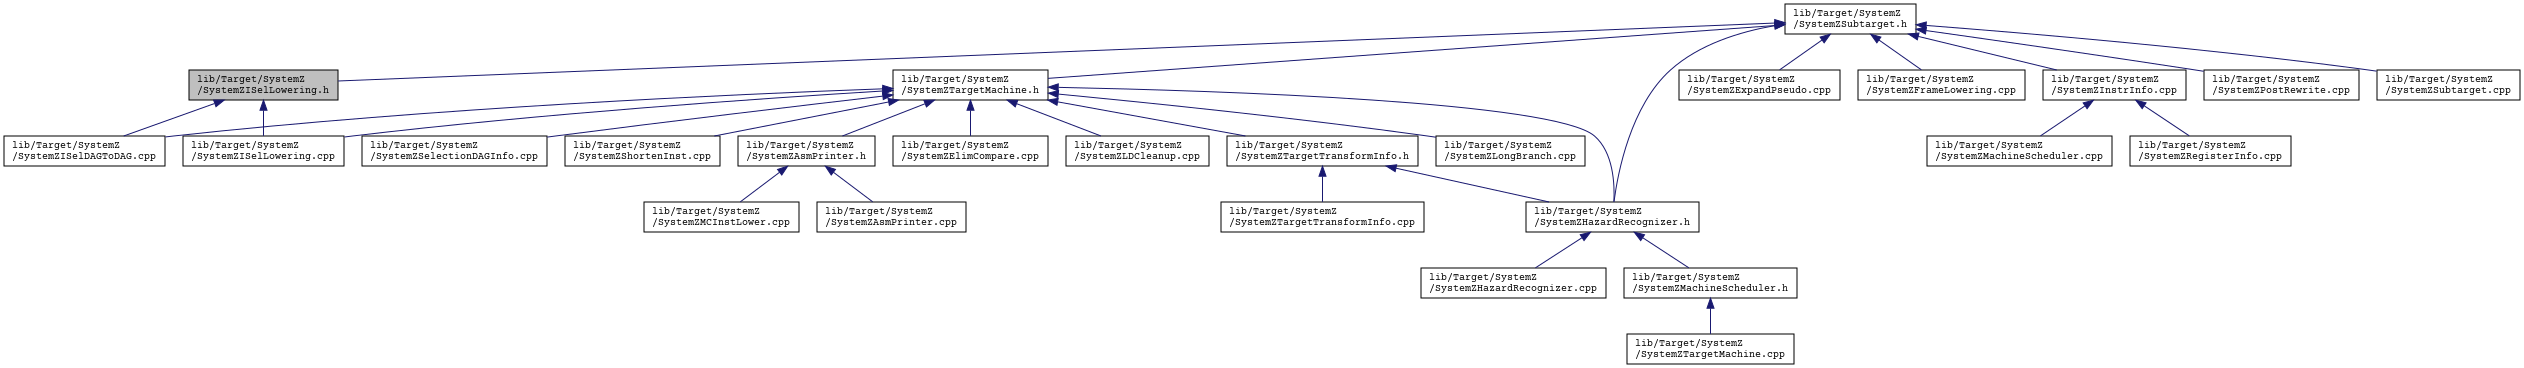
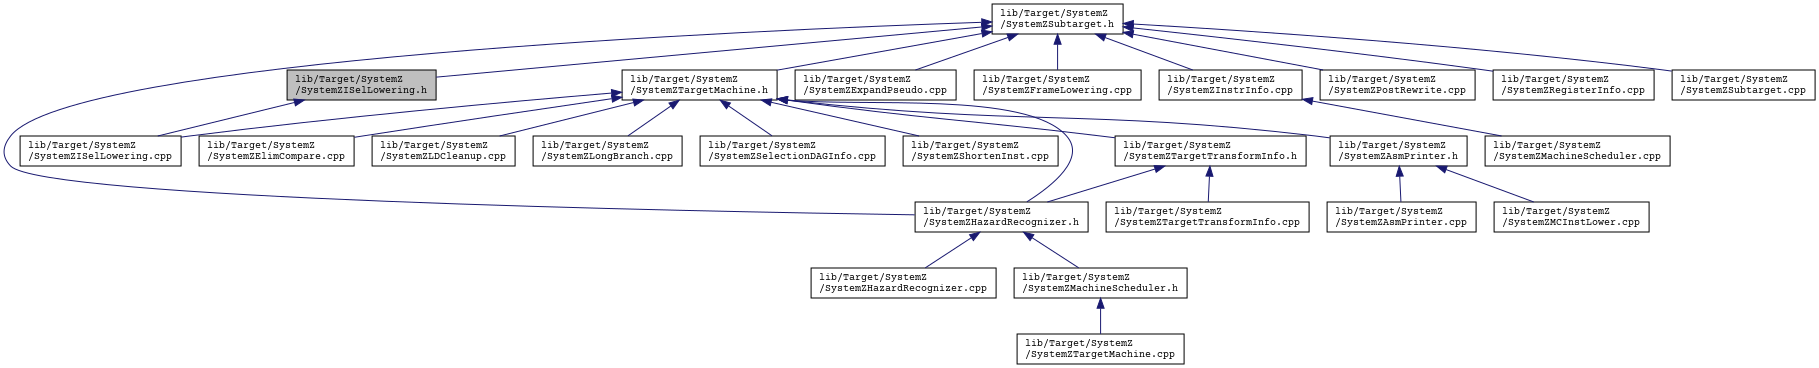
(2167, 121) -> (1313, 48)
(84, 151) -> none
